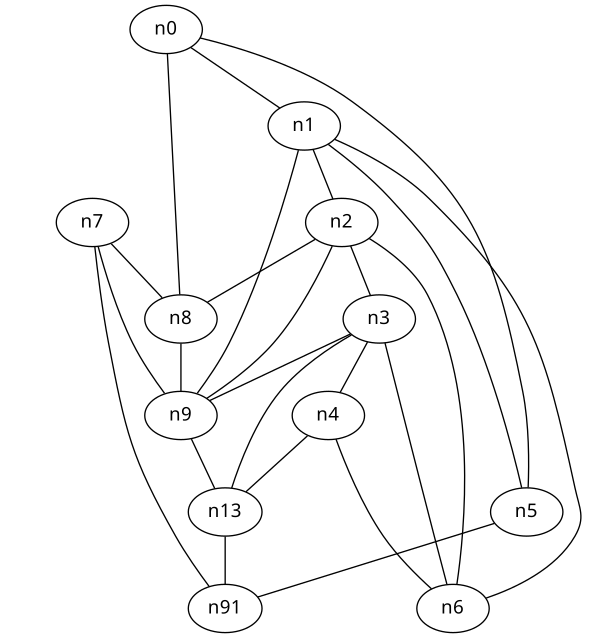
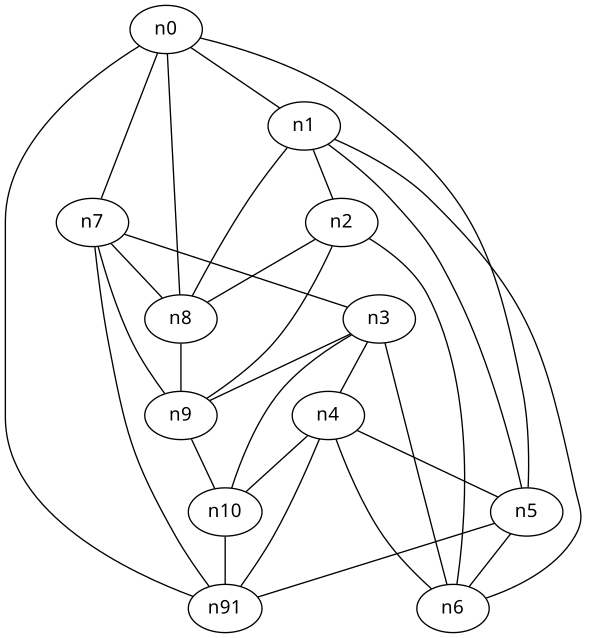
none -> (129, 126)
(361, 271) -> (236, 271)
(253, 289) -> (236, 219)
none -> (5, 342)
none -> (428, 464)
(225, 512) -> (225, 512)
none -> (285, 515)
none -> (490, 560)
